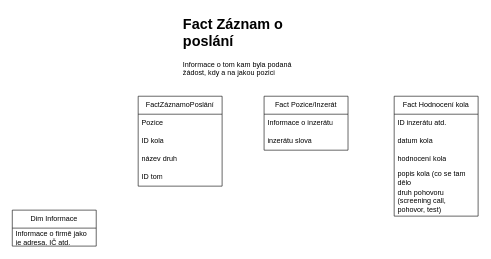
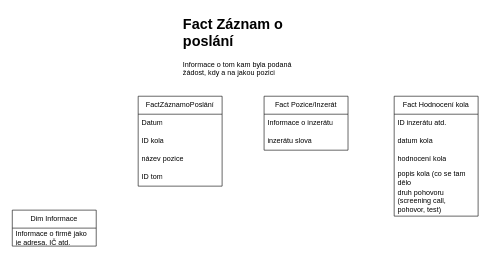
(153, 123) -> (152, 123)
(161, 159) -> (164, 159)
